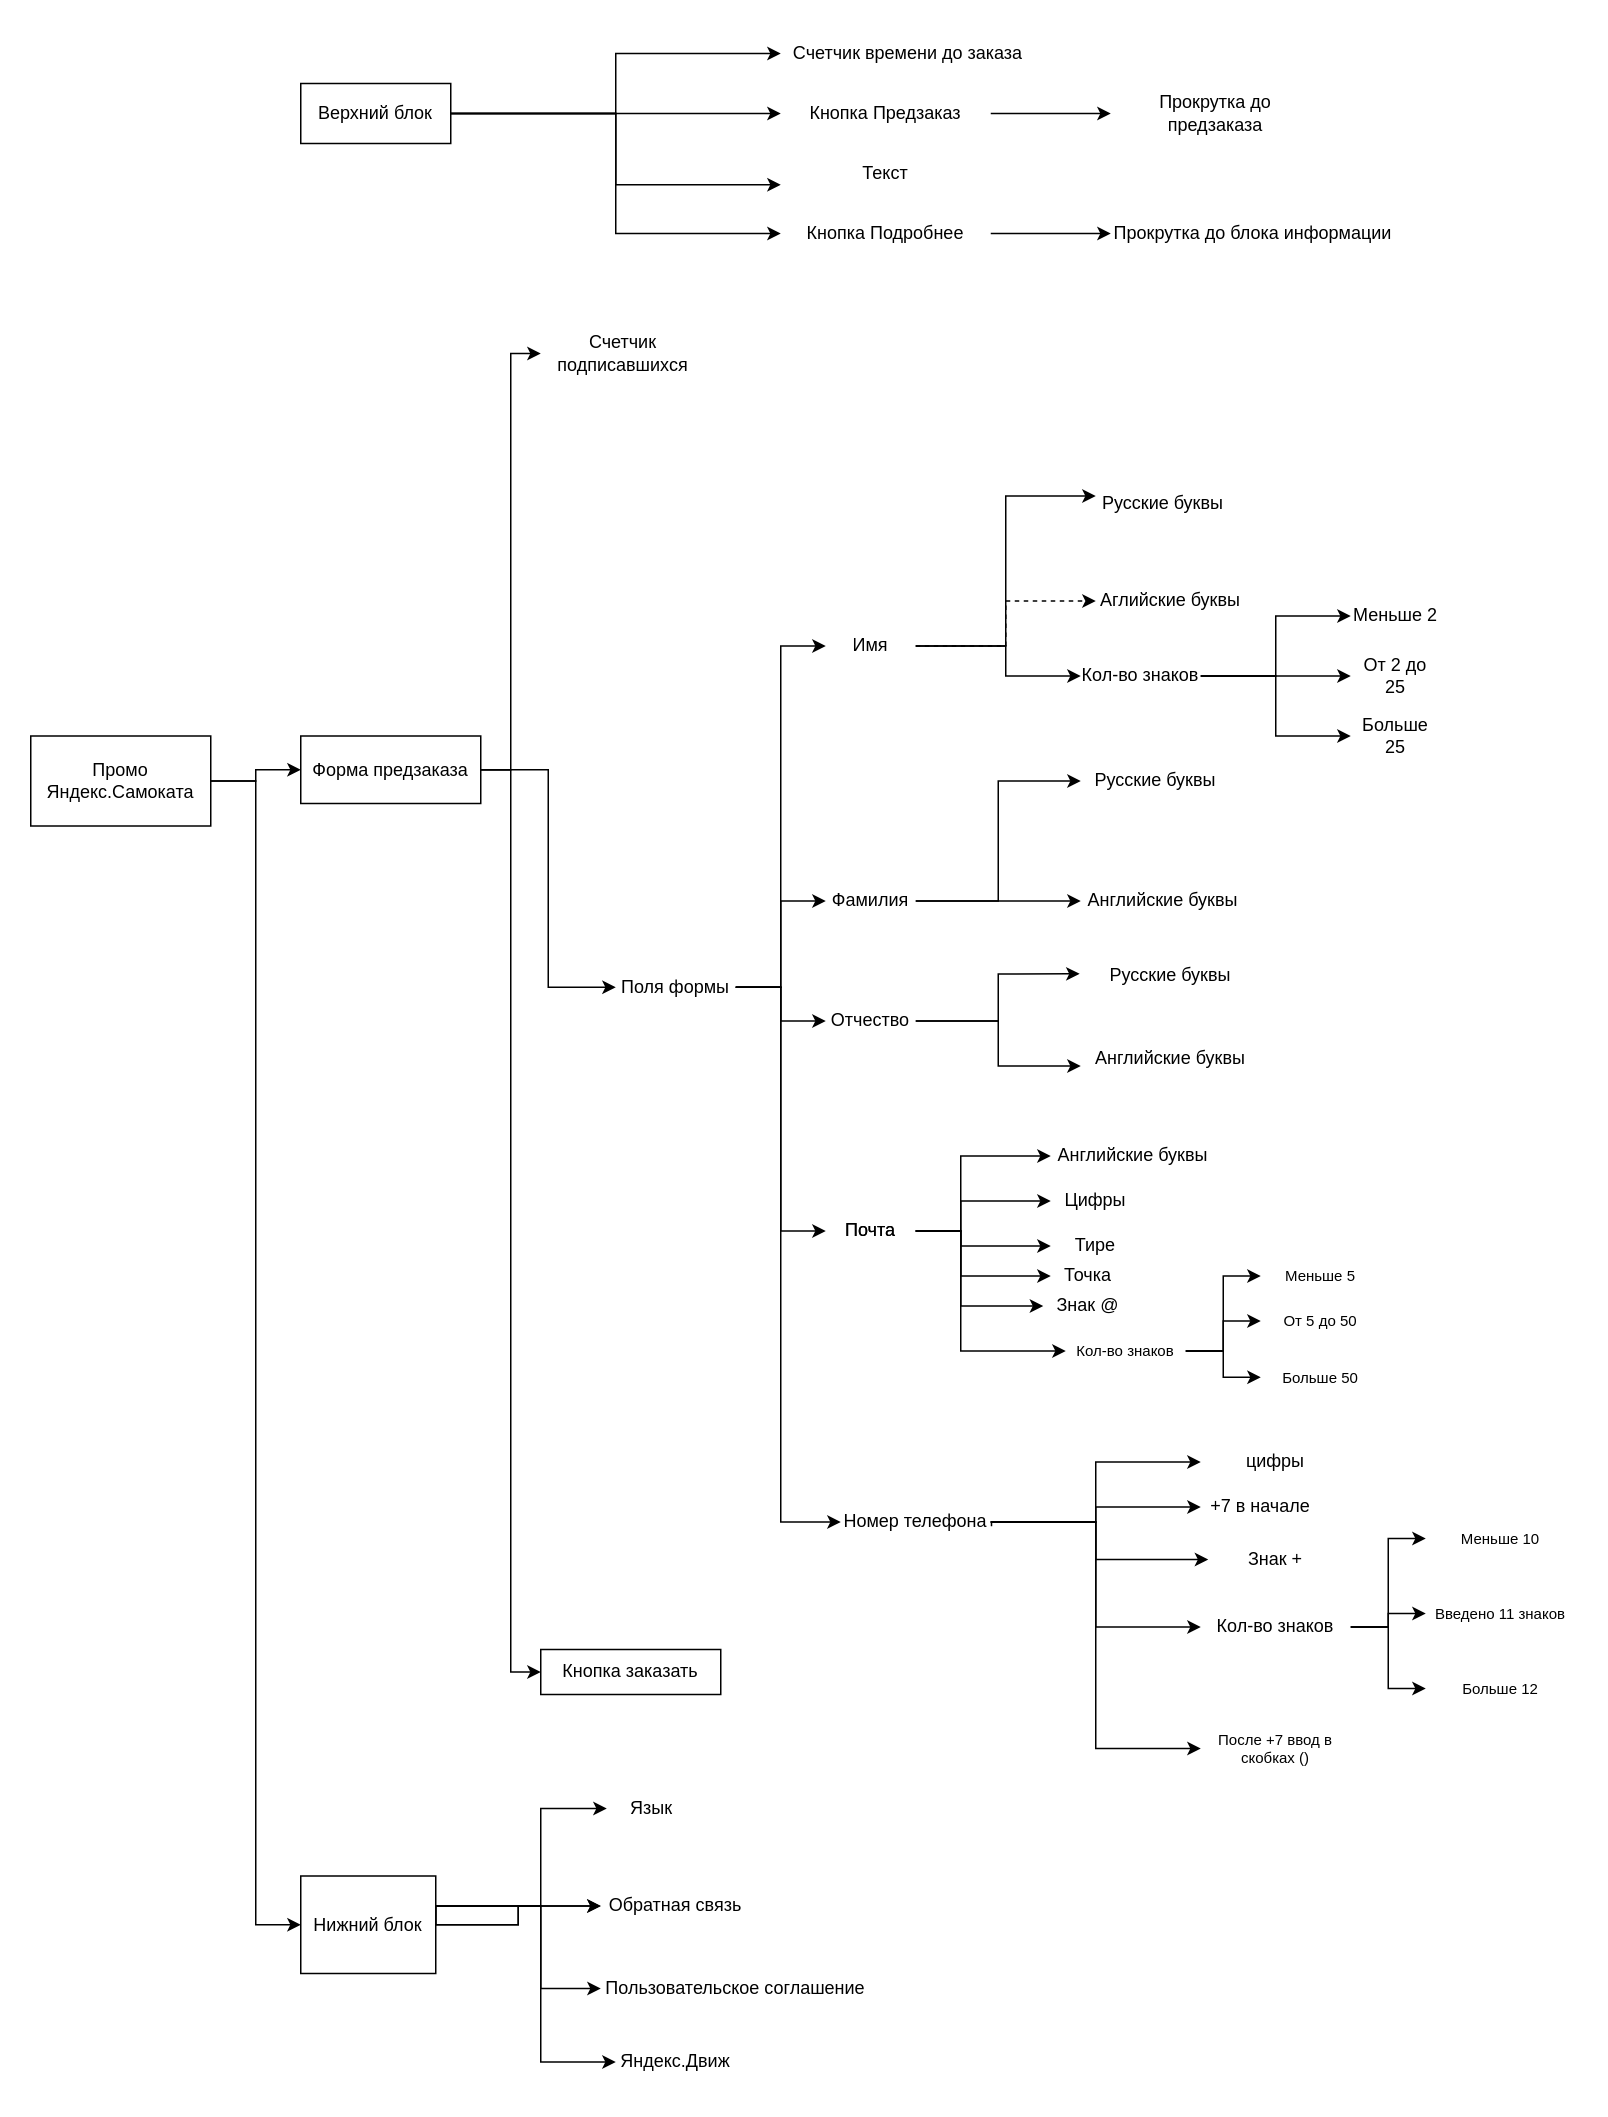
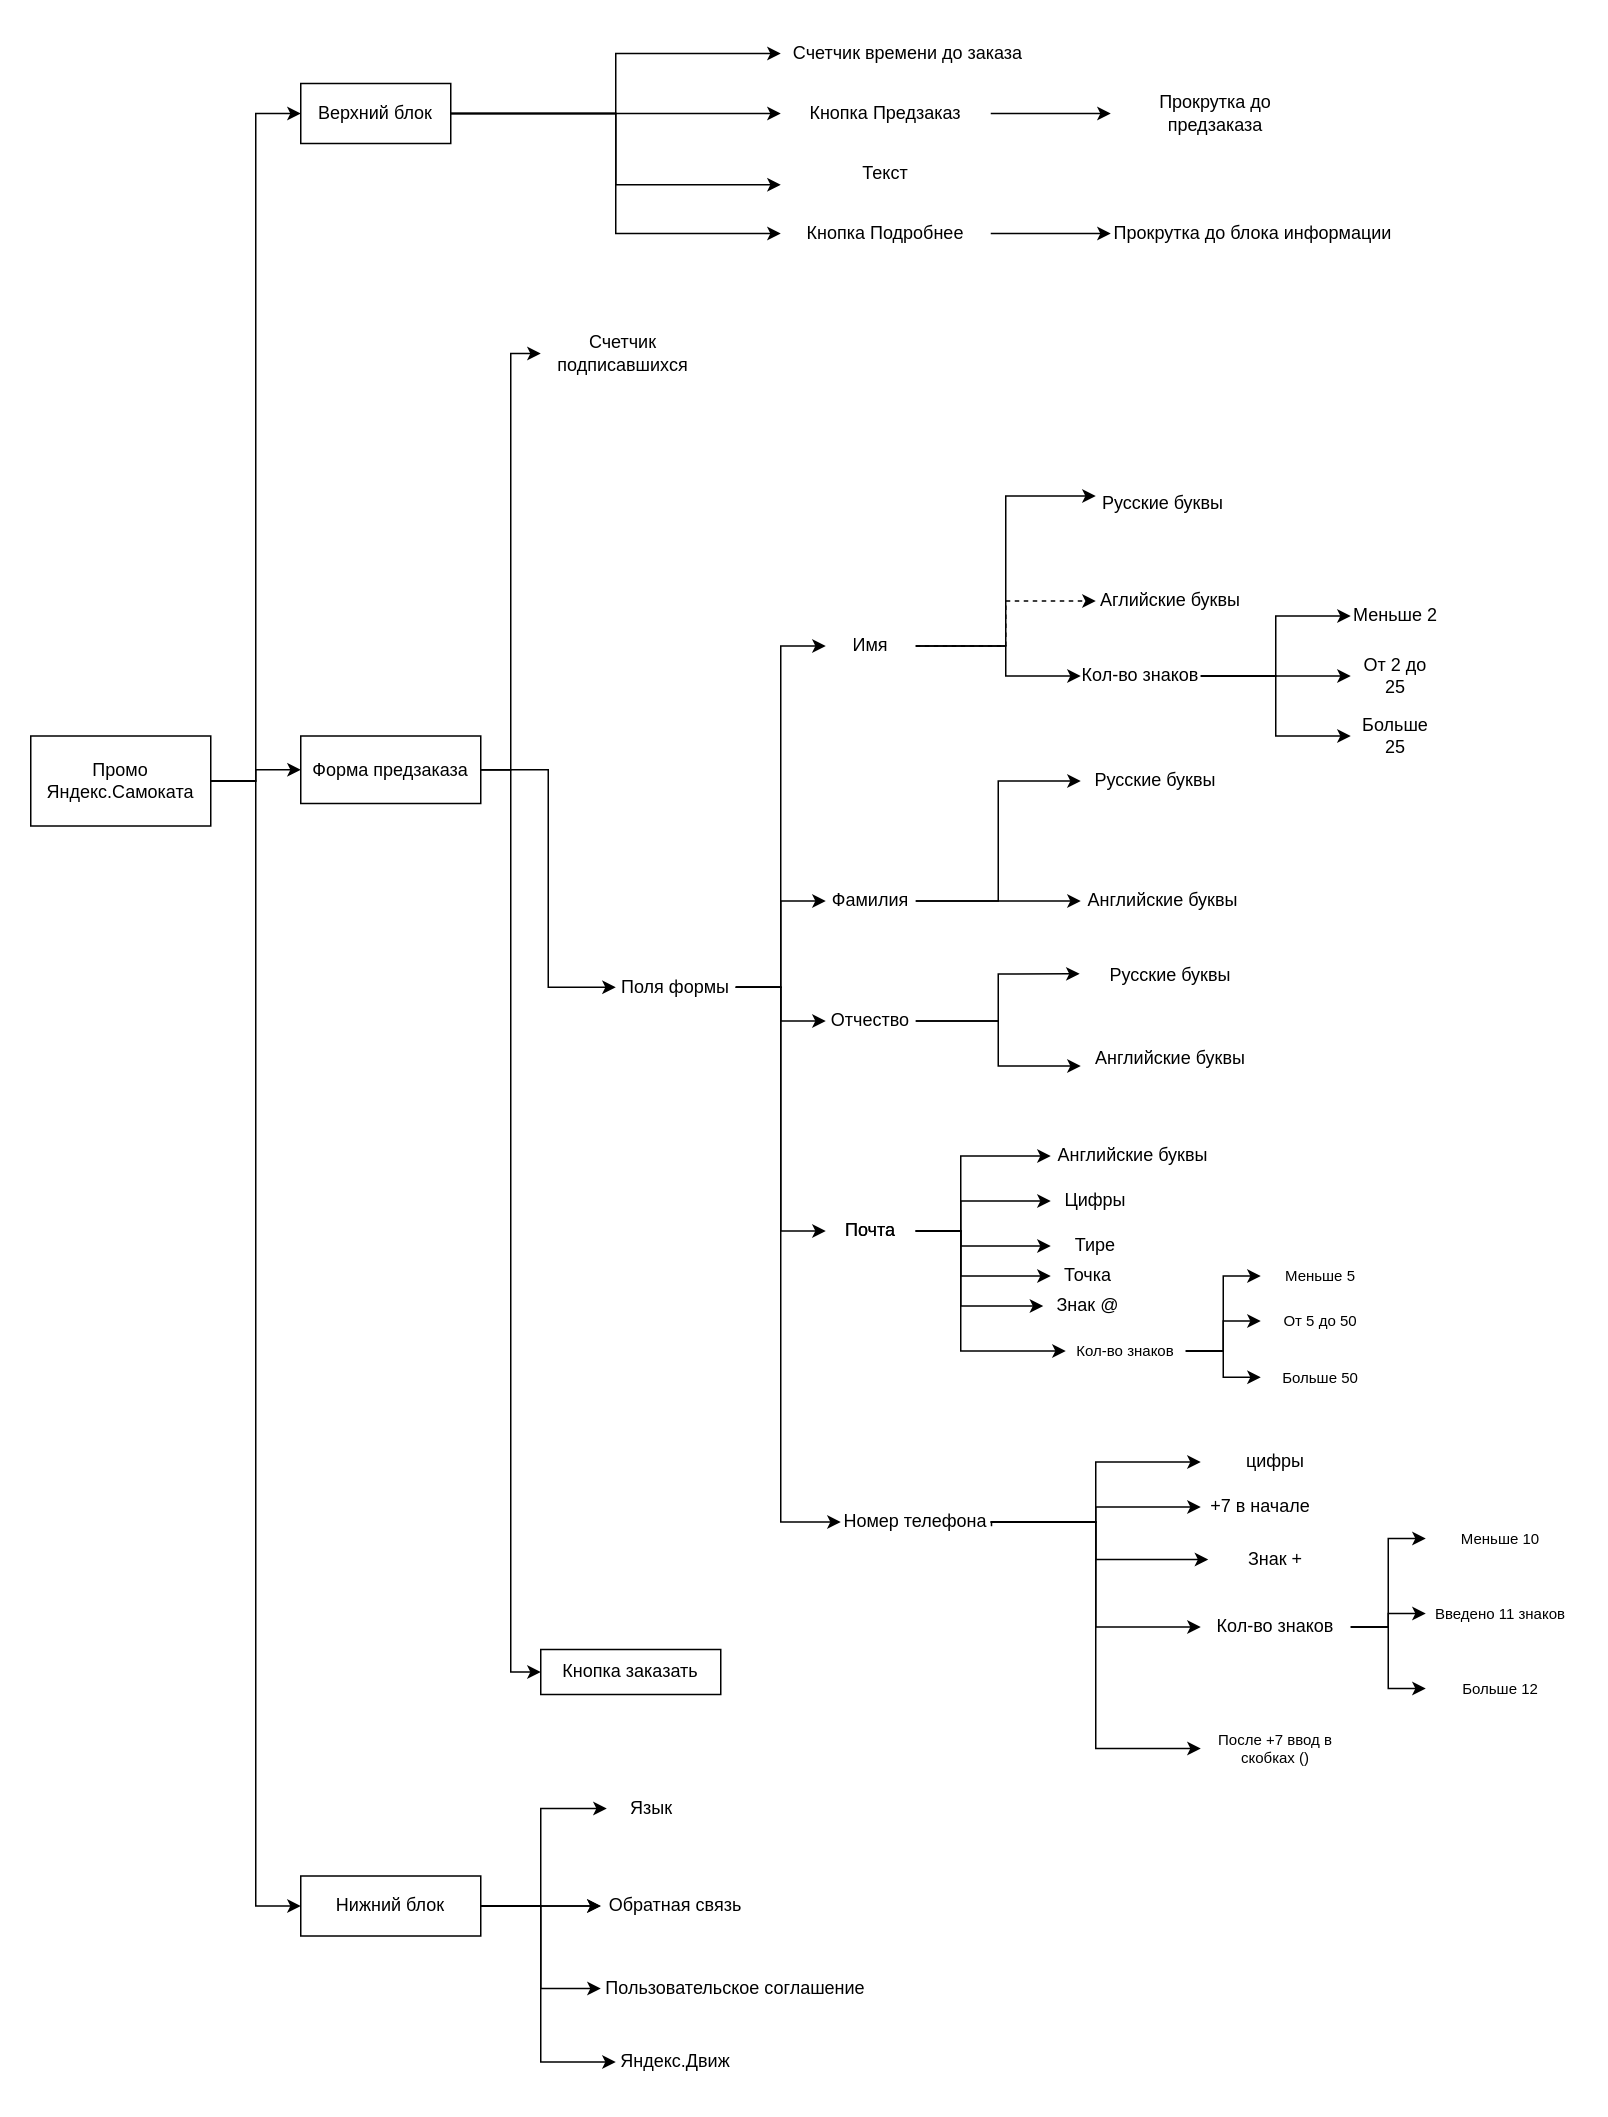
none -> (256, 422)
(368, 1925) -> (391, 1906)
